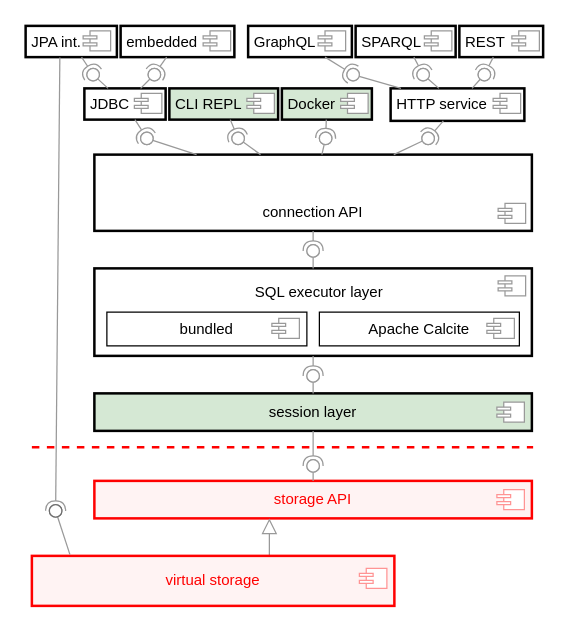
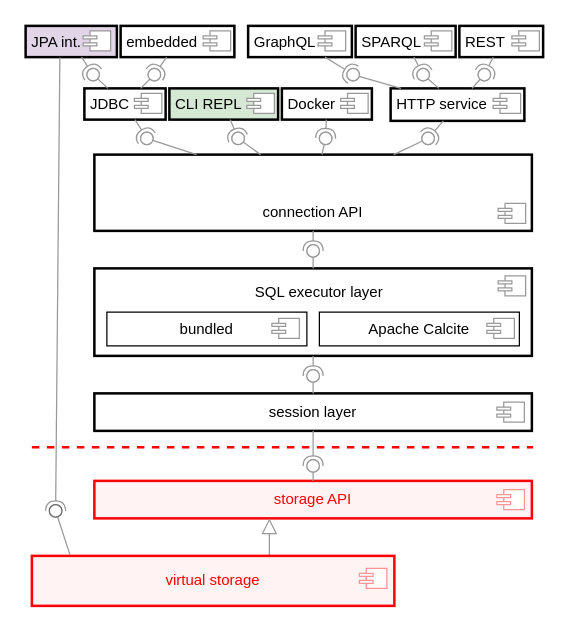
(71, 41) -> (71, 41)
(327, 104) -> (327, 104)
(313, 412) -> (313, 412)
